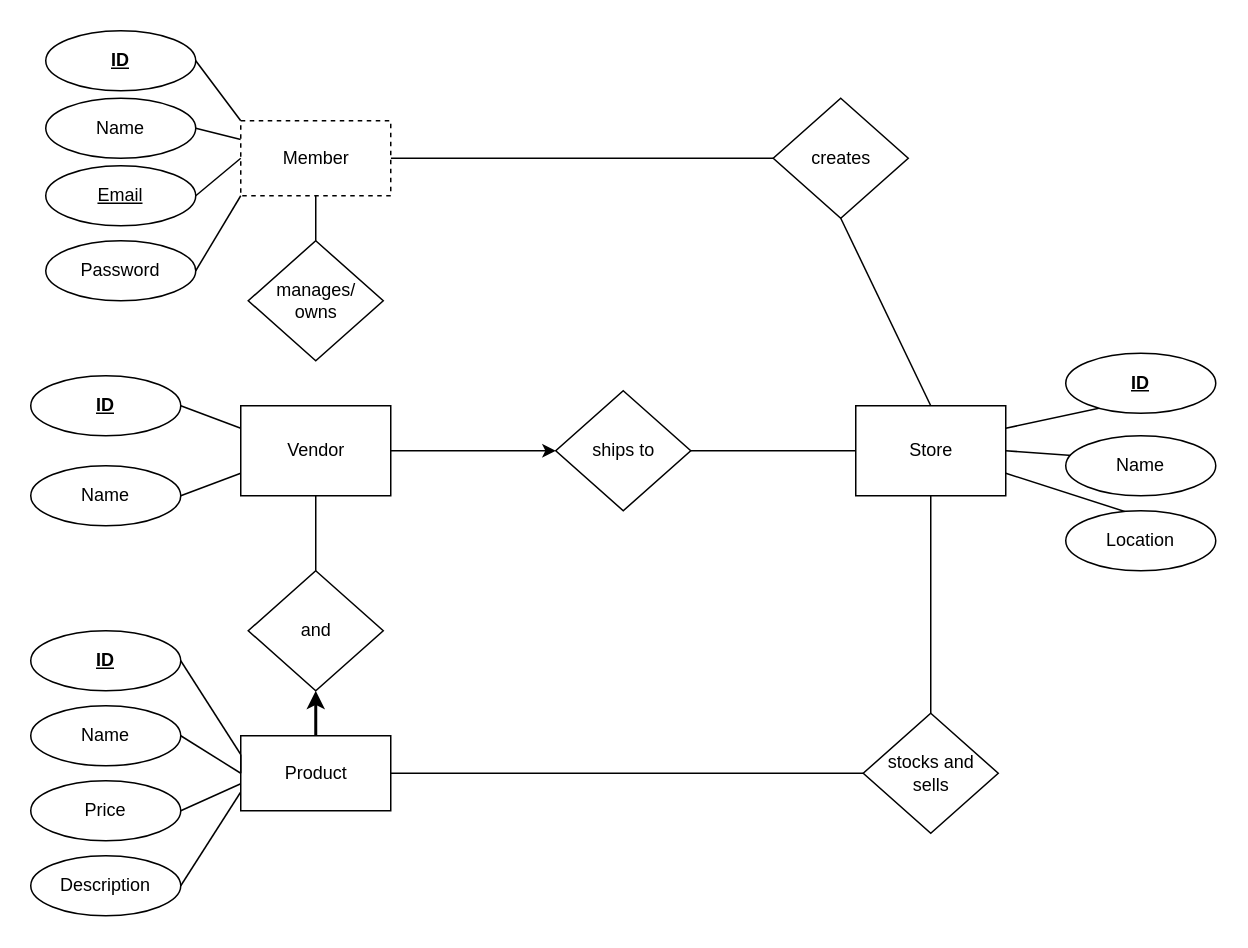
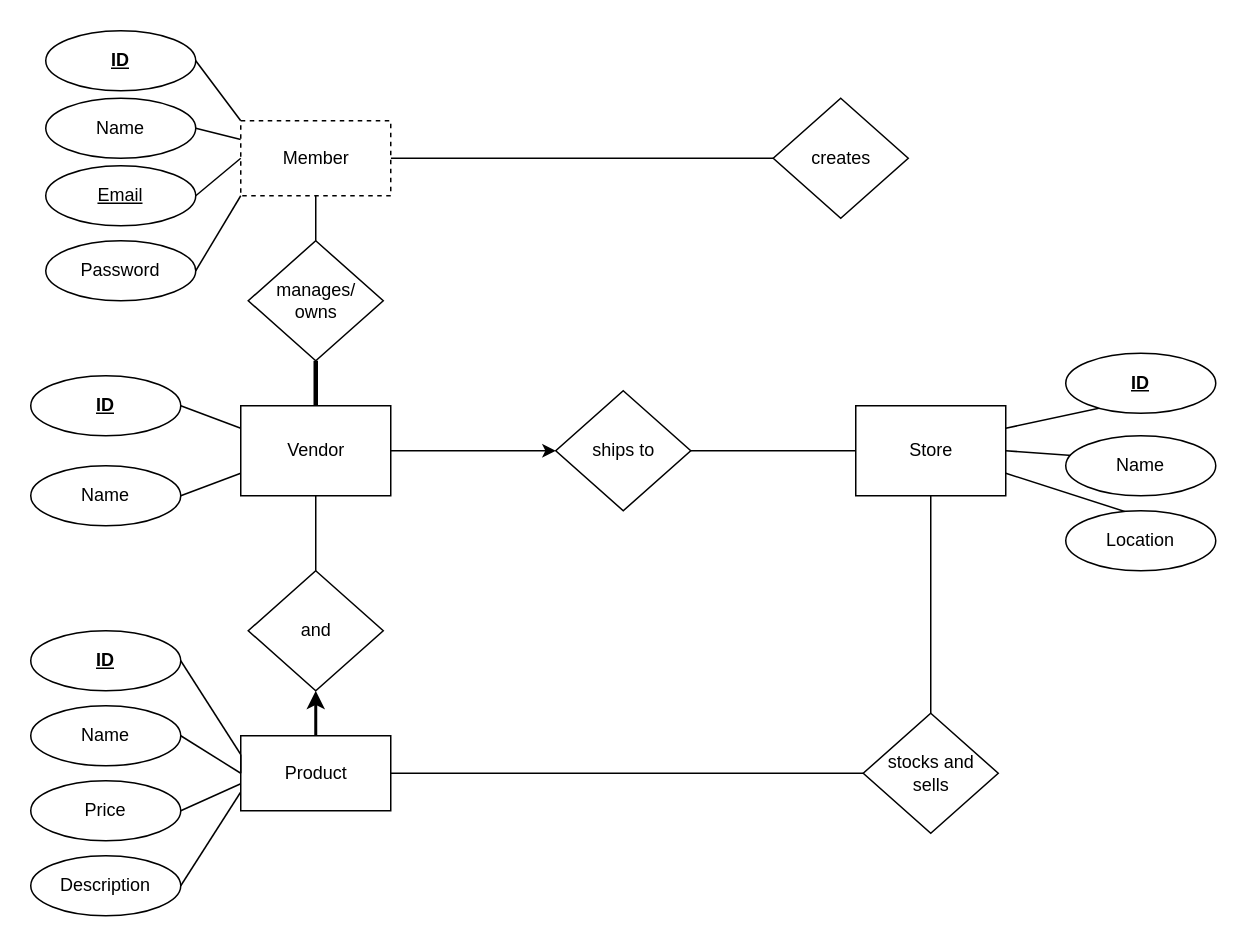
(886, 312) -> none
none -> (316, 384)
